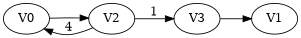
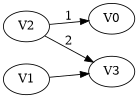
(154, 12) -> (69, 41)
(65, 18) -> none
(232, 19) -> (65, 76)
(69, 28) -> (69, 17)
